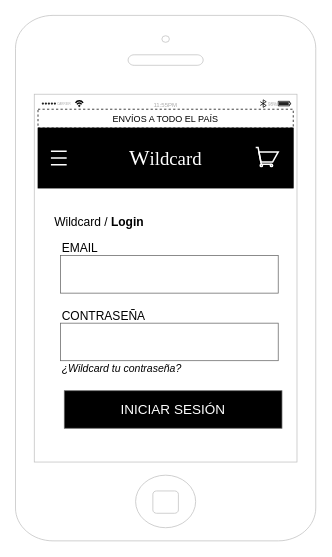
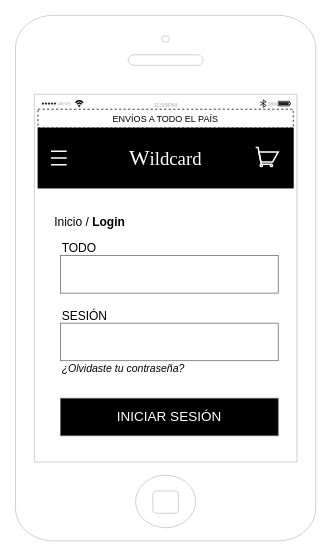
(100, 222) -> (94, 222)
(79, 248) -> (75, 248)
(95, 315) -> (82, 315)
(127, 368) -> (130, 368)
(173, 409) -> (169, 417)
